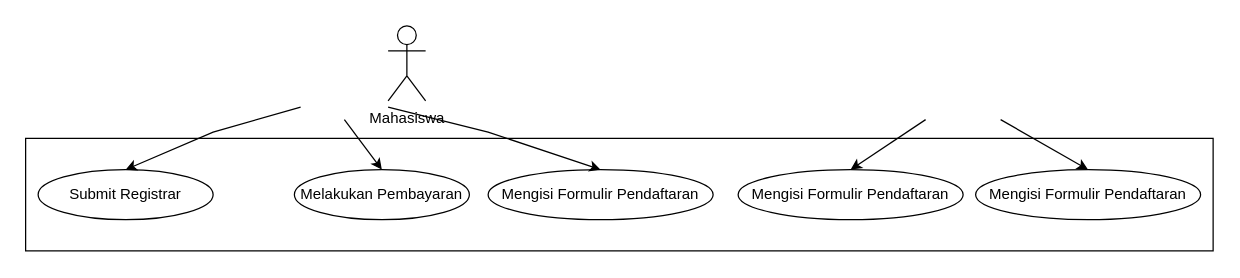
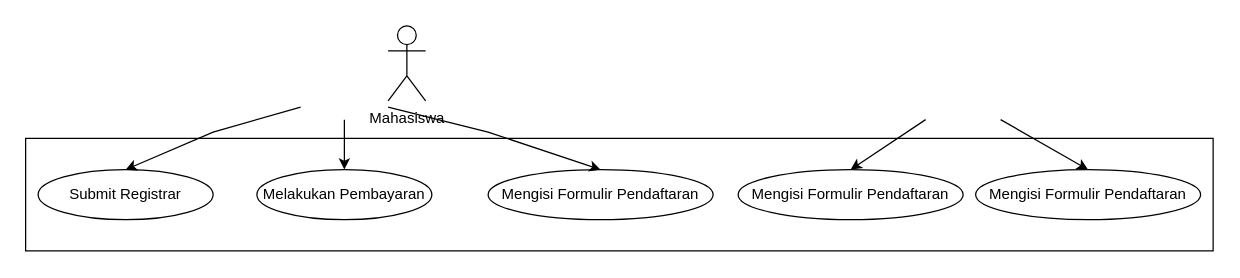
(382, 194) -> (344, 194)
